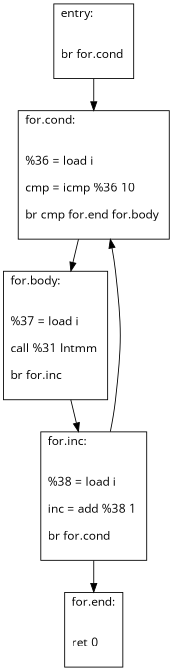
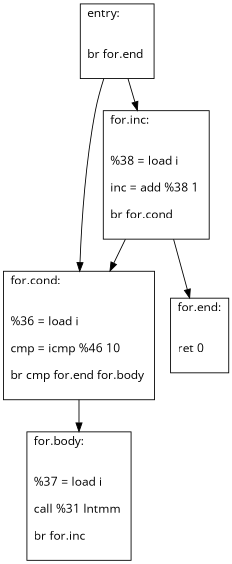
(94, 54) -> (117, 54)
(82, 188) -> (67, 349)
(74, 411) -> (132, 90)
